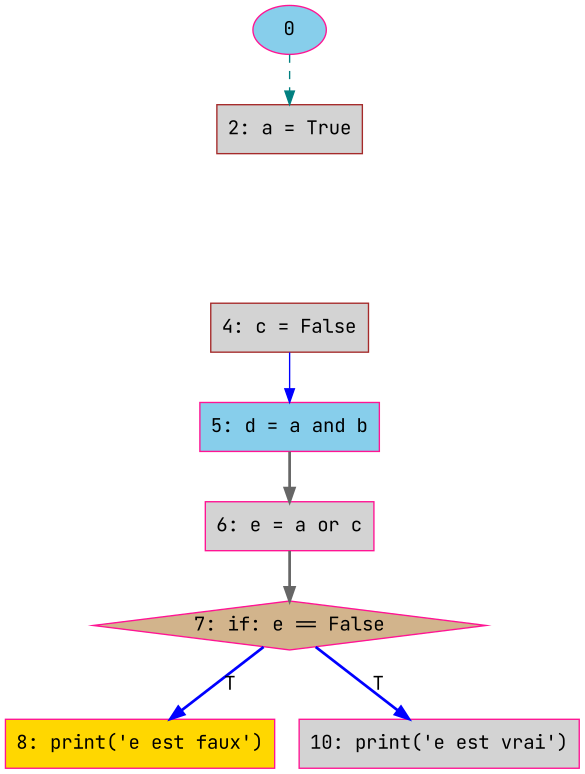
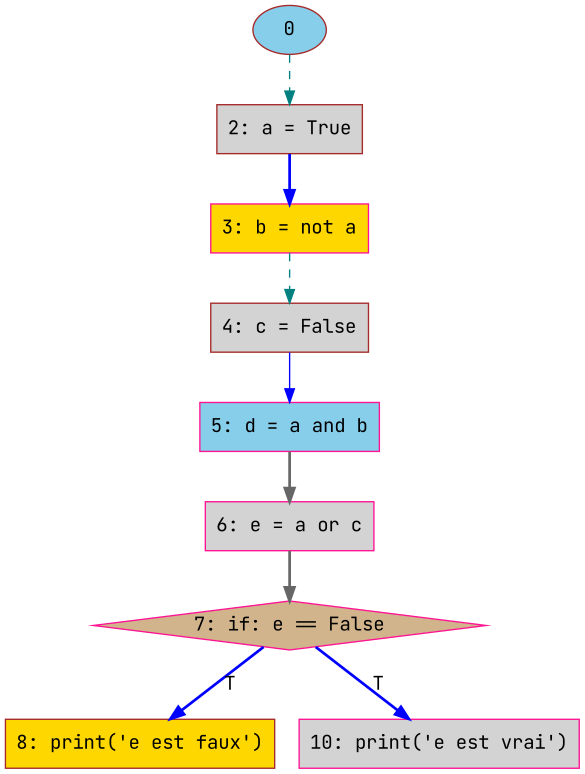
(290, 30) -> (290, 30)
none -> (290, 228)
(140, 744) -> (140, 744)
